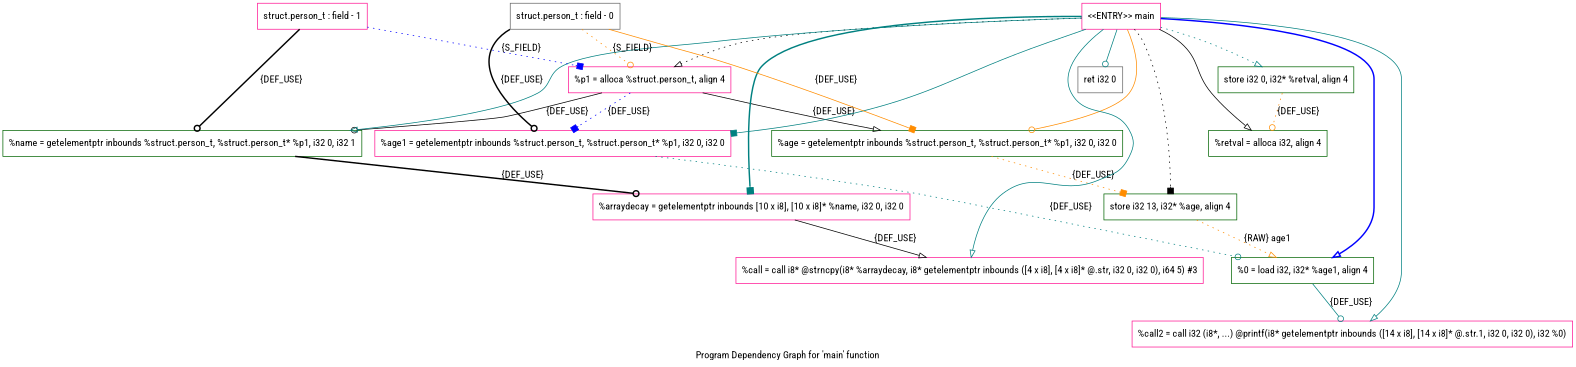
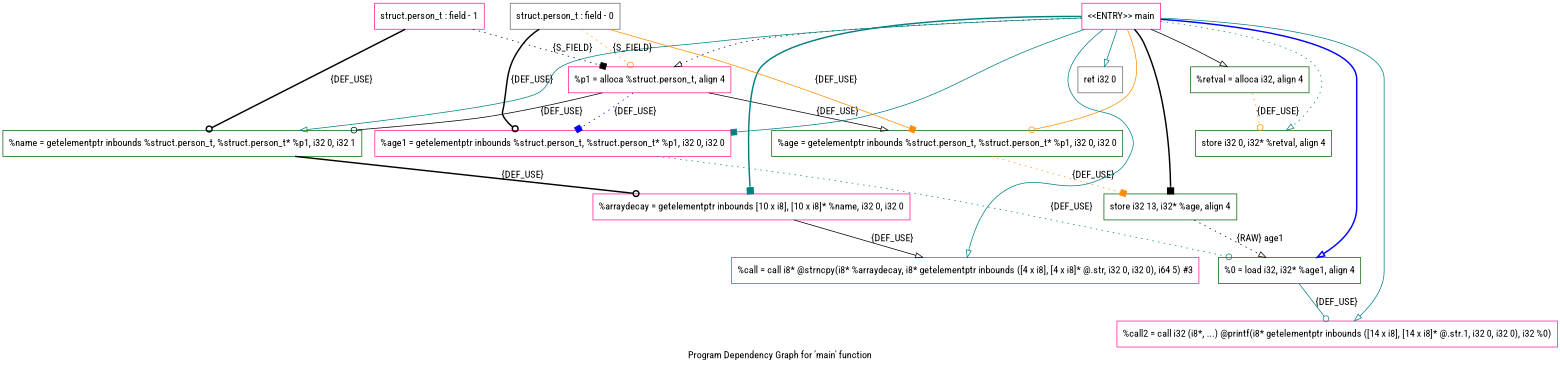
(1112, 45) -> (1112, 45)
(471, 46) -> (536, 47)
(1163, 105) -> (1163, 105)
(1278, 109) -> (1256, 109)
(1233, 237) -> (1227, 237)
